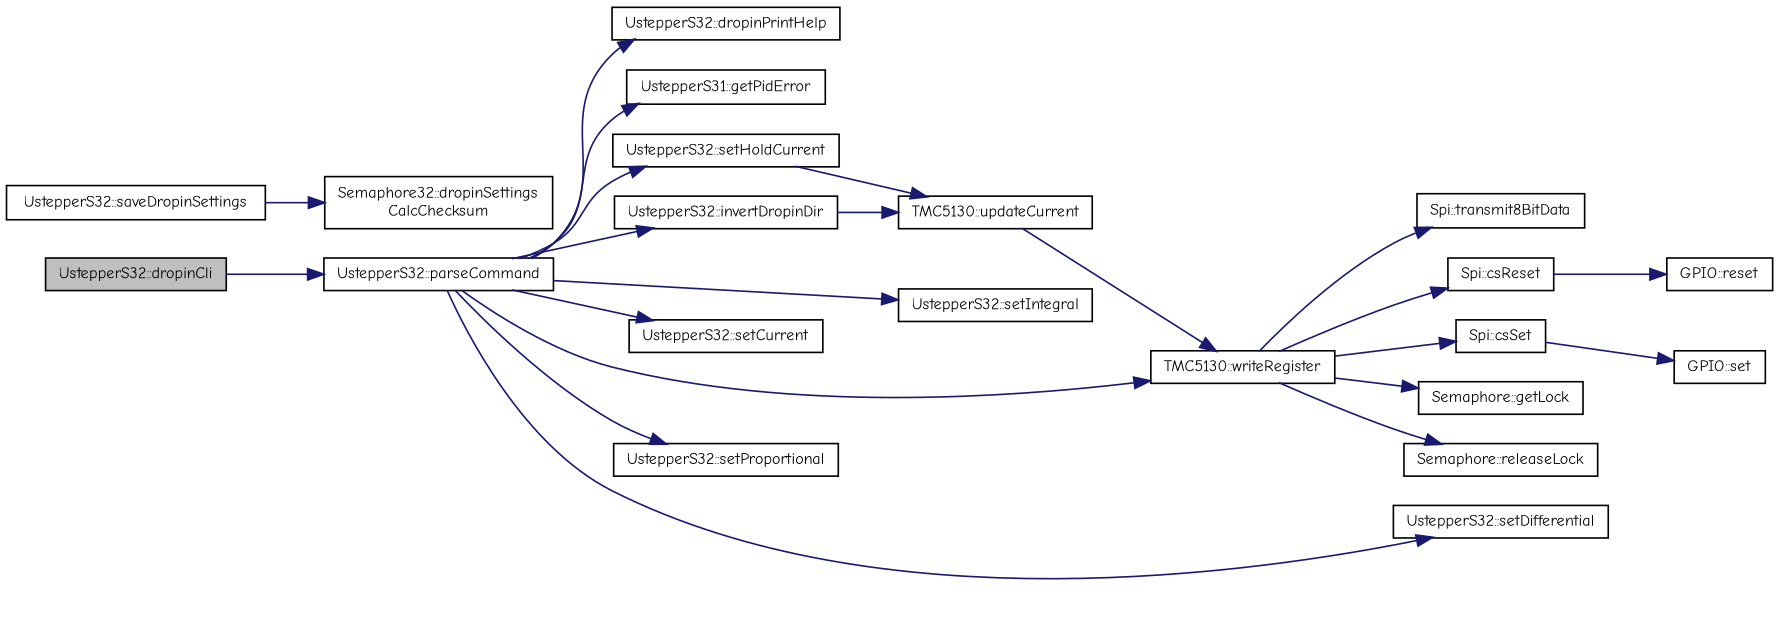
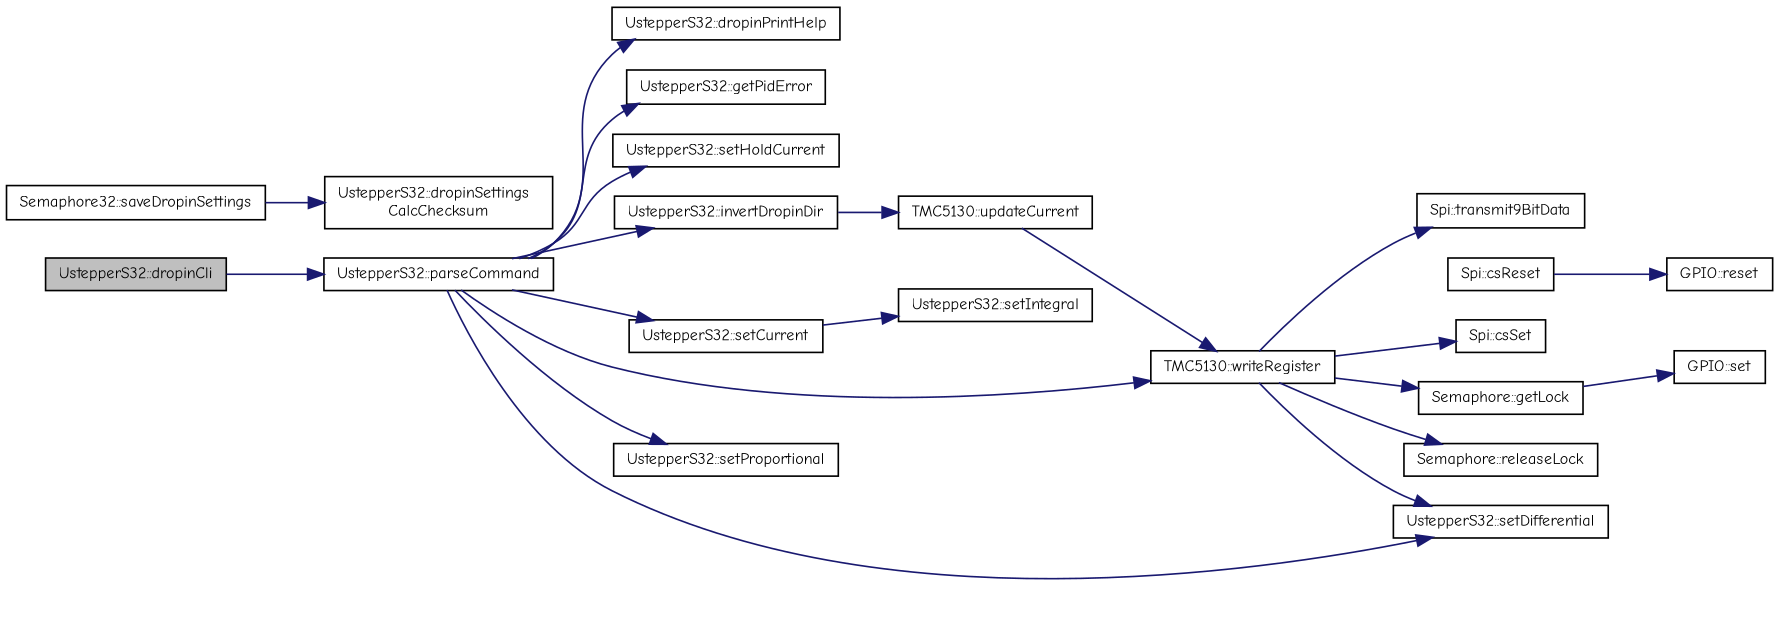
(726, 87) -> (726, 87)
(853, 180) -> none
(136, 203) -> (136, 203)
(439, 203) -> (439, 203)
(1501, 211) -> (1501, 211)
(717, 290) -> (852, 322)
(1354, 320) -> (1332, 449)
(1602, 350) -> (1620, 381)
